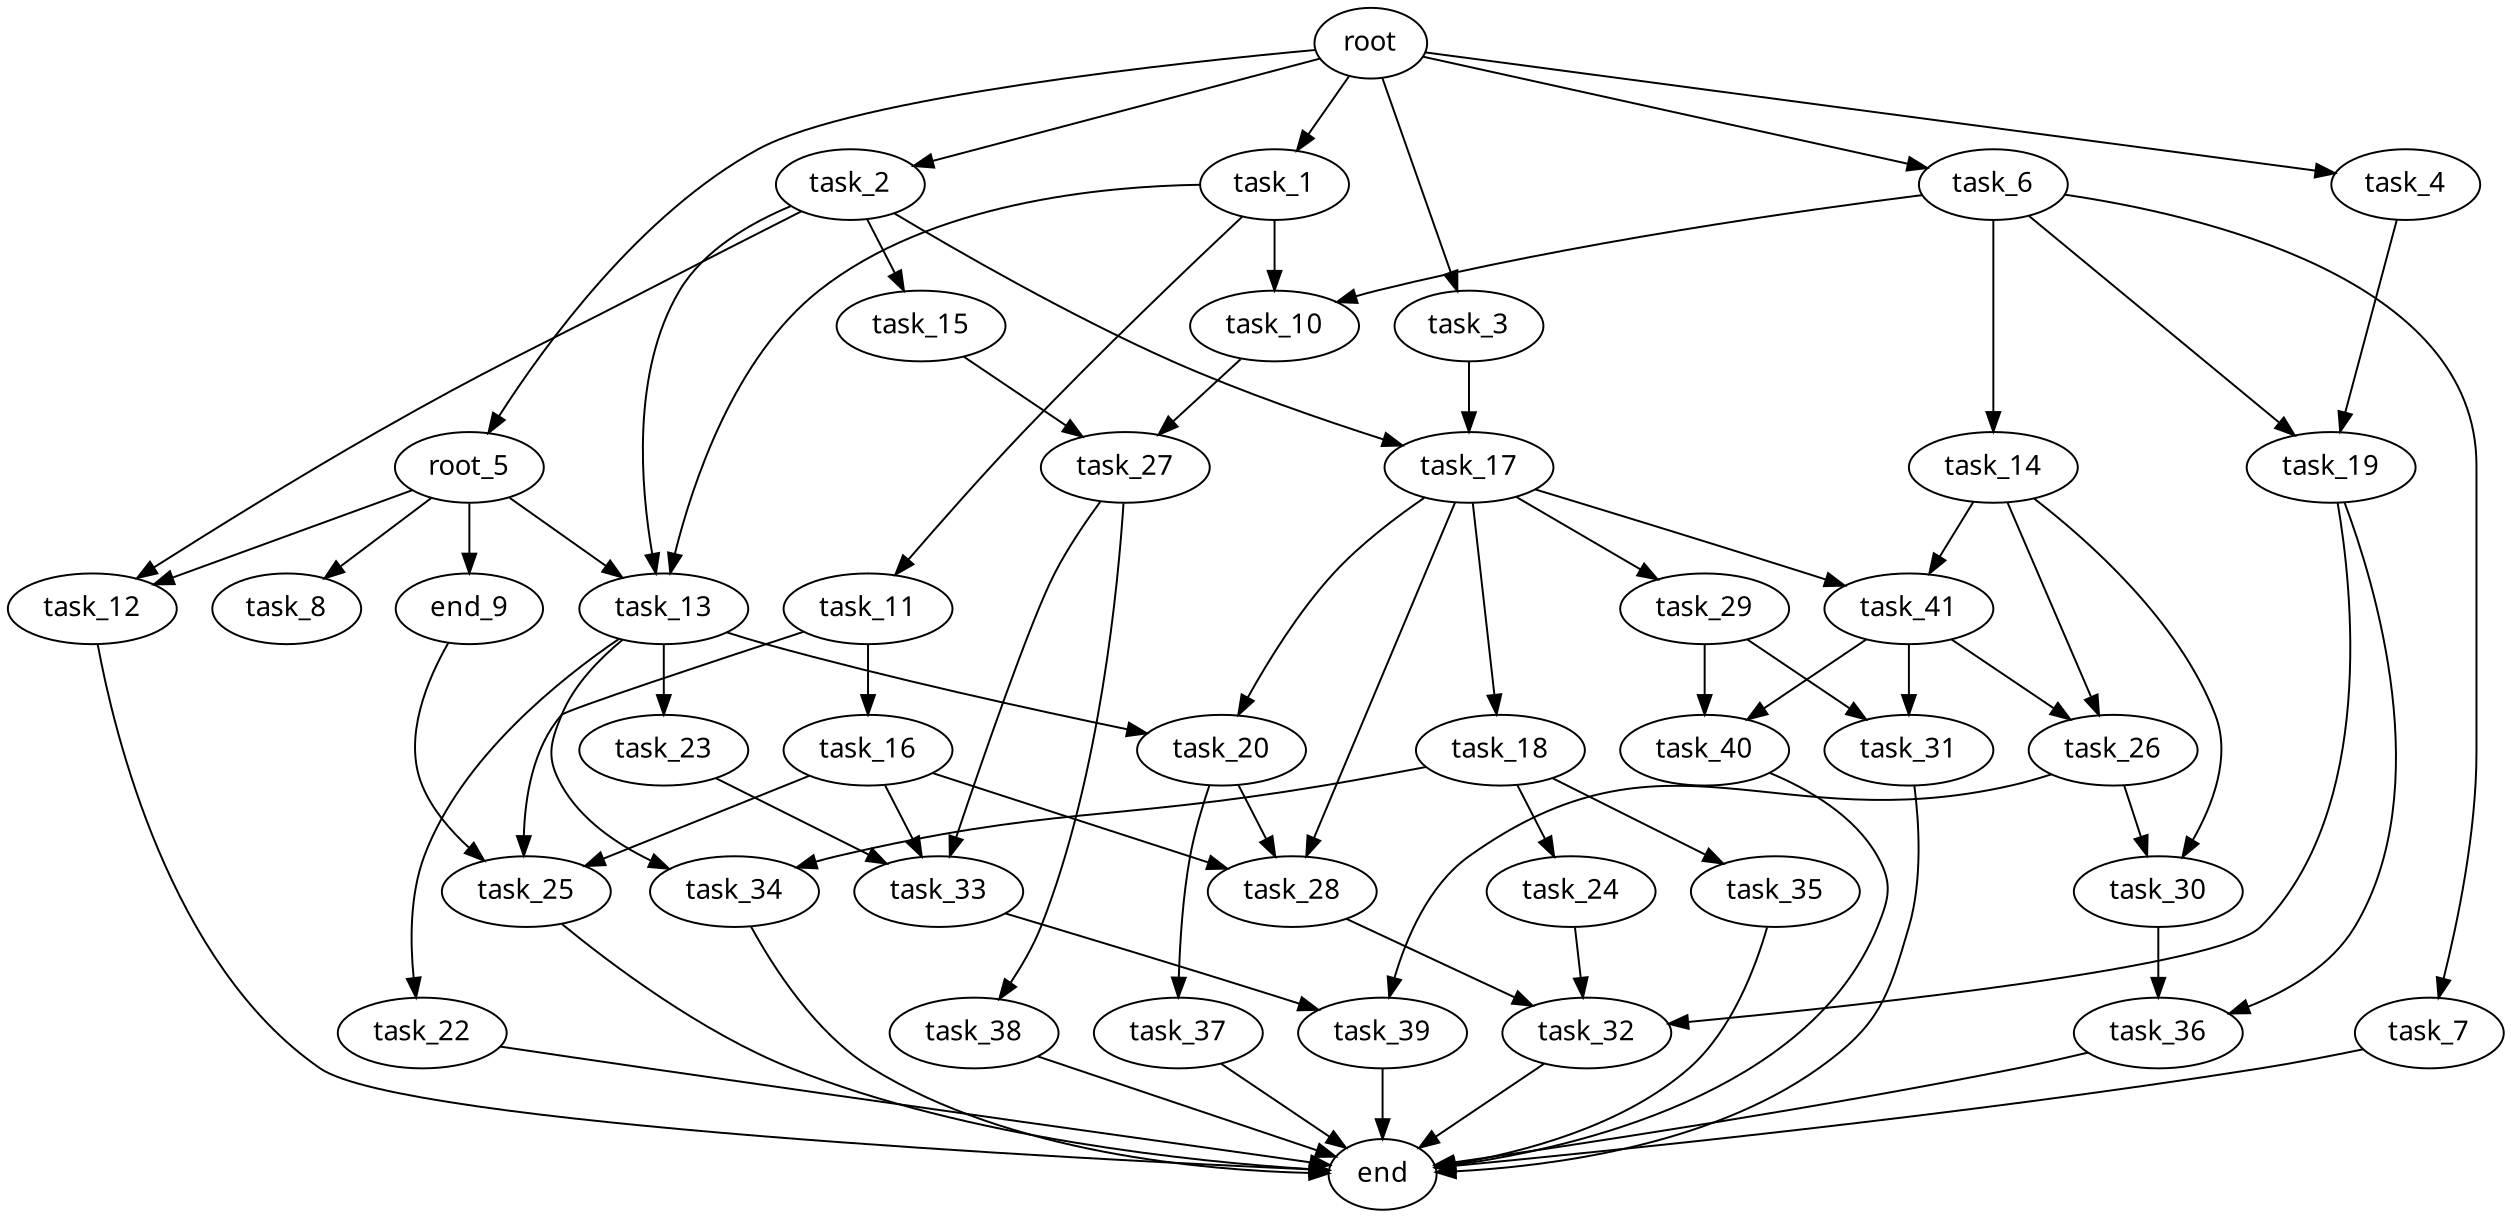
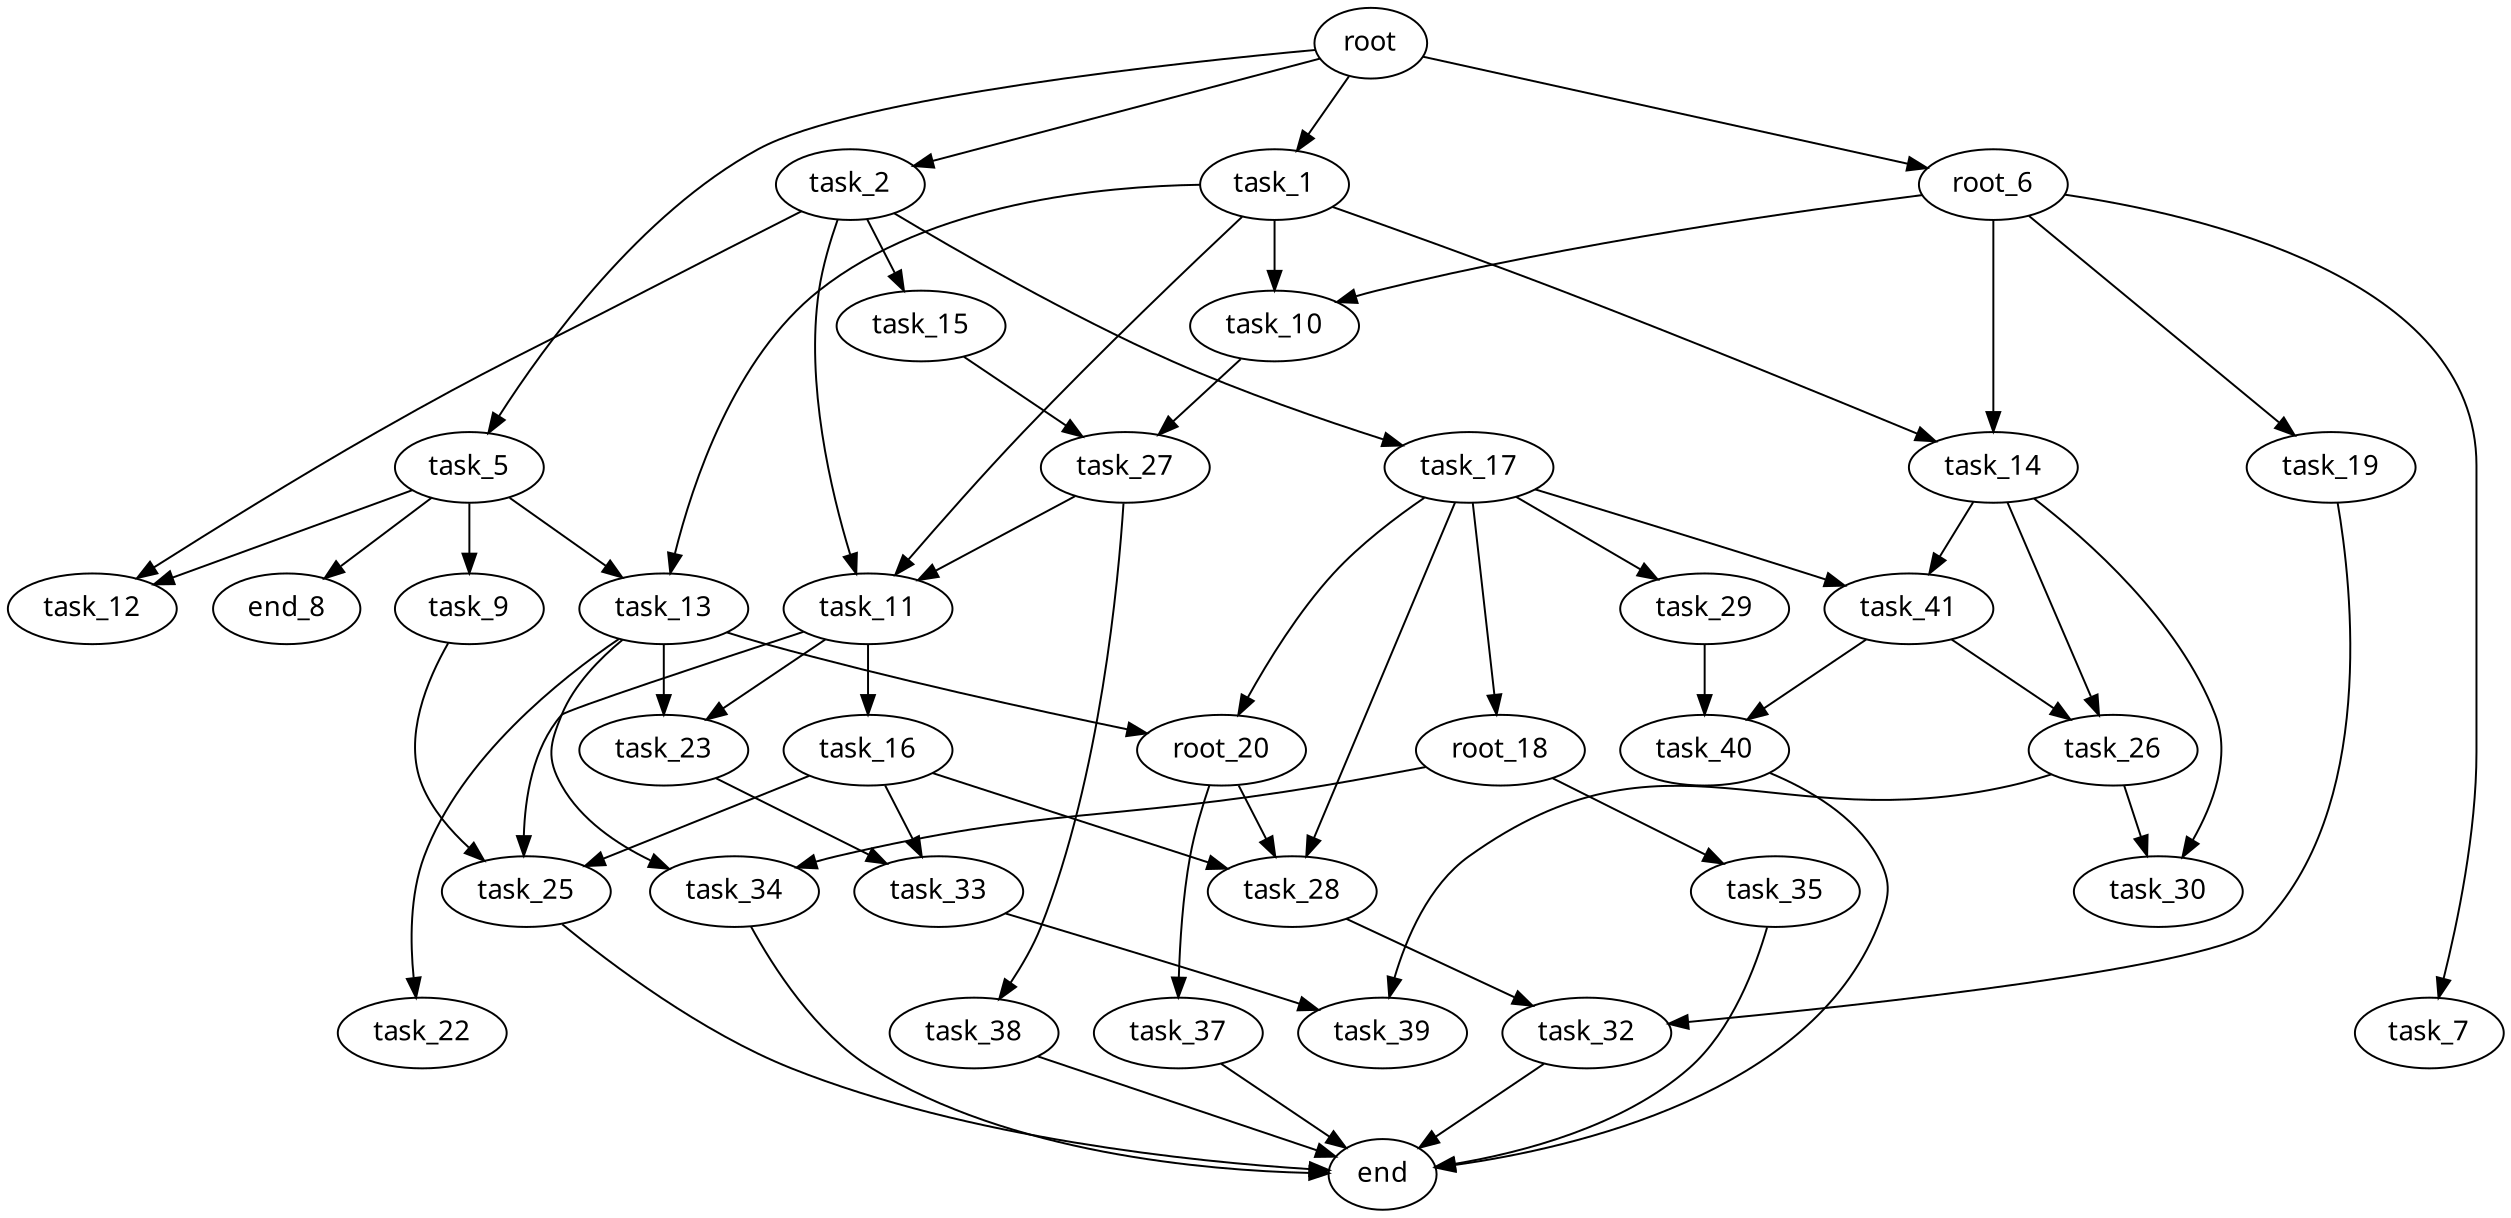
(1993, 185) -> (1993, 185)
(2406, 185) -> none
none -> (1626, 316)
(1469, 326) -> none
(655, 350) -> (817, 387)
(469, 467) -> (469, 467)
(287, 609) -> (287, 609)
(469, 609) -> (469, 609)
(1017, 664) -> (1006, 533)
none -> (774, 674)
(1222, 750) -> (1222, 750)
(1500, 750) -> (1500, 750)
(1909, 750) -> none
(1571, 892) -> none
(2158, 1033) -> none
(824, 1094) -> none
(1383, 1094) -> none
(568, 1117) -> none
(1910, 1117) -> none
